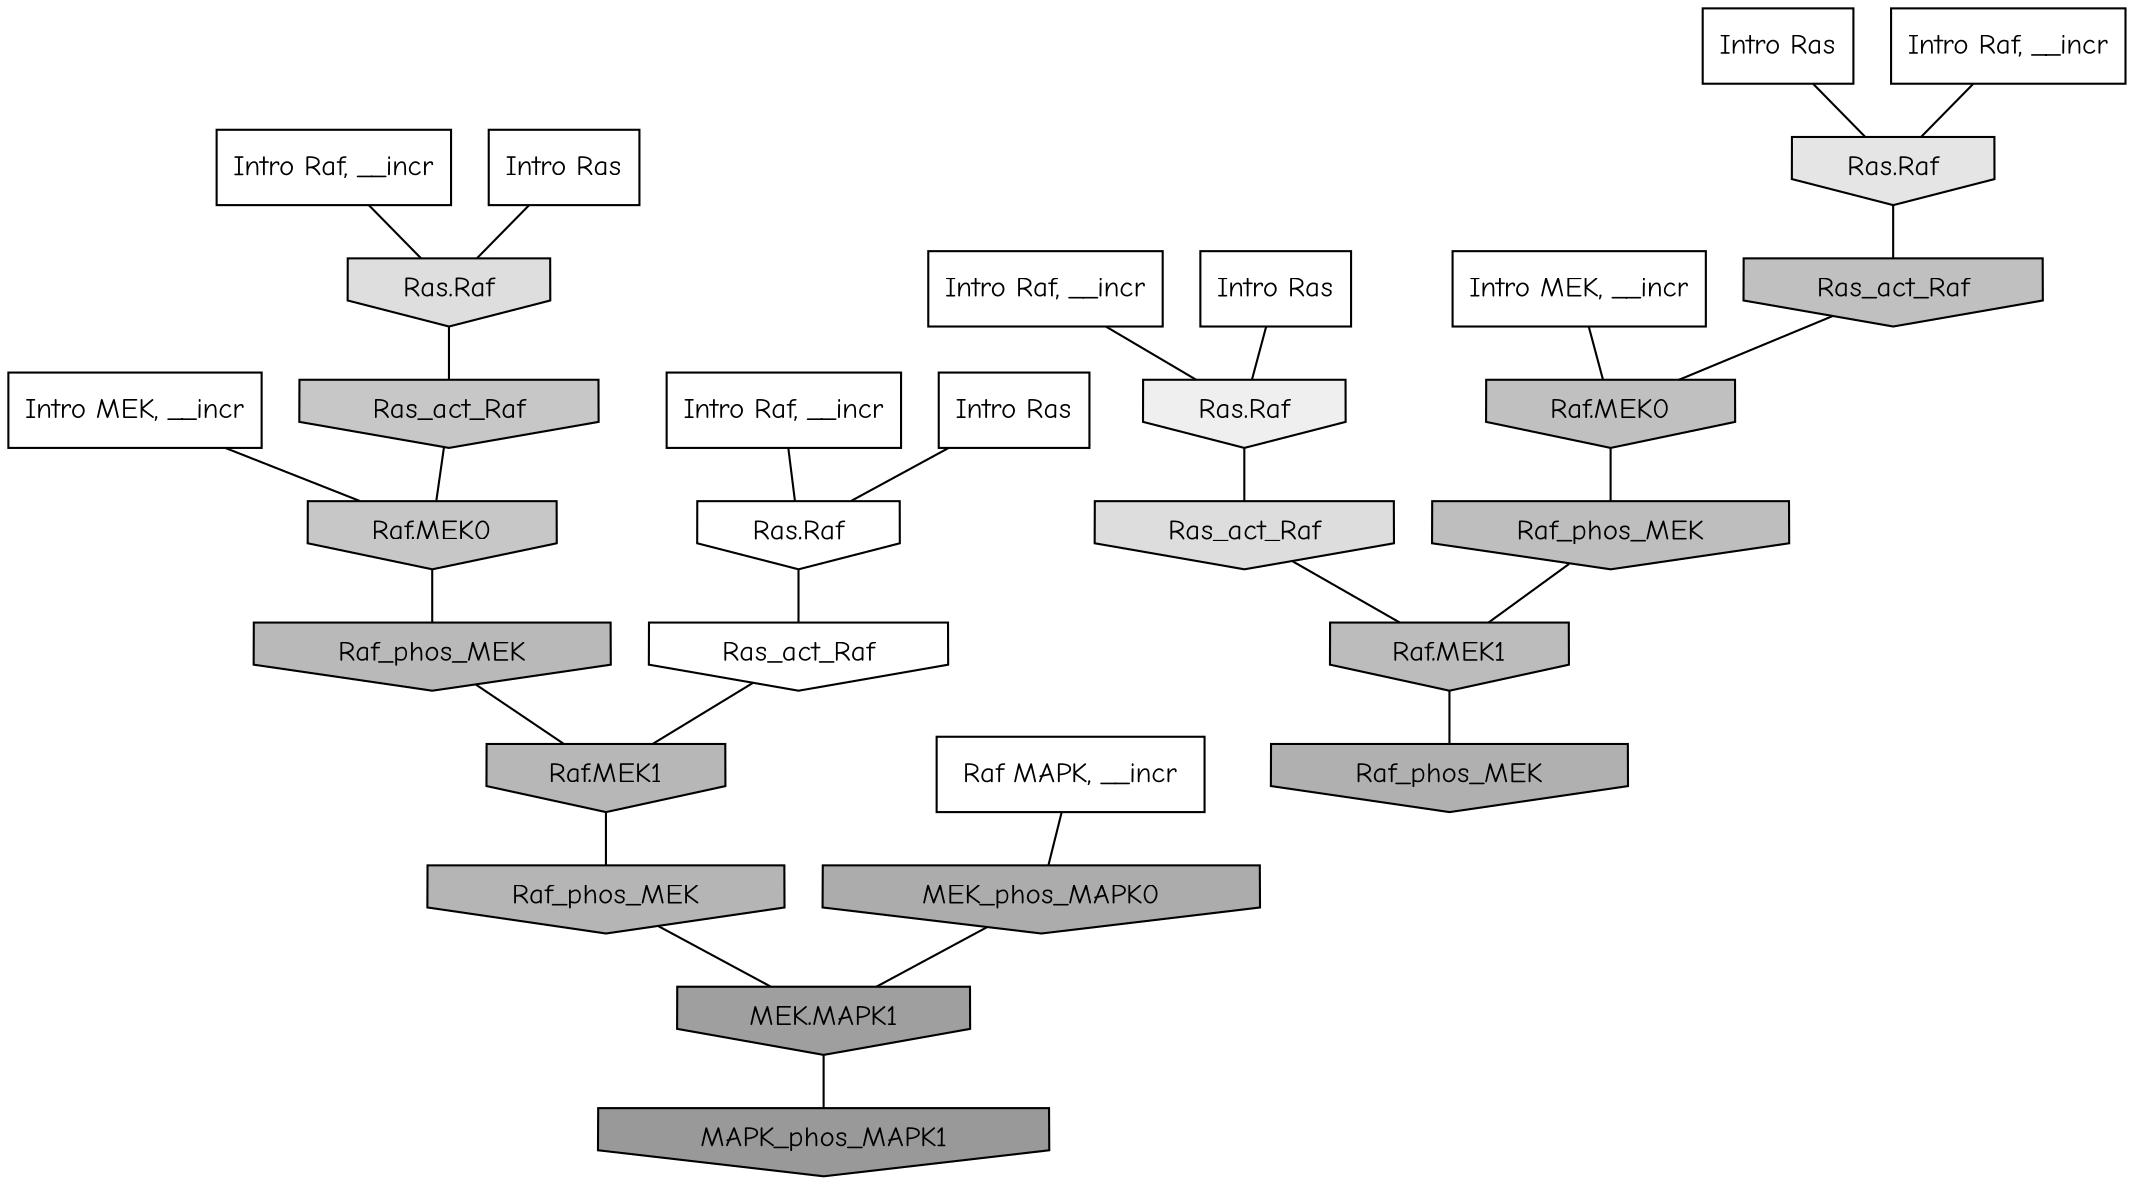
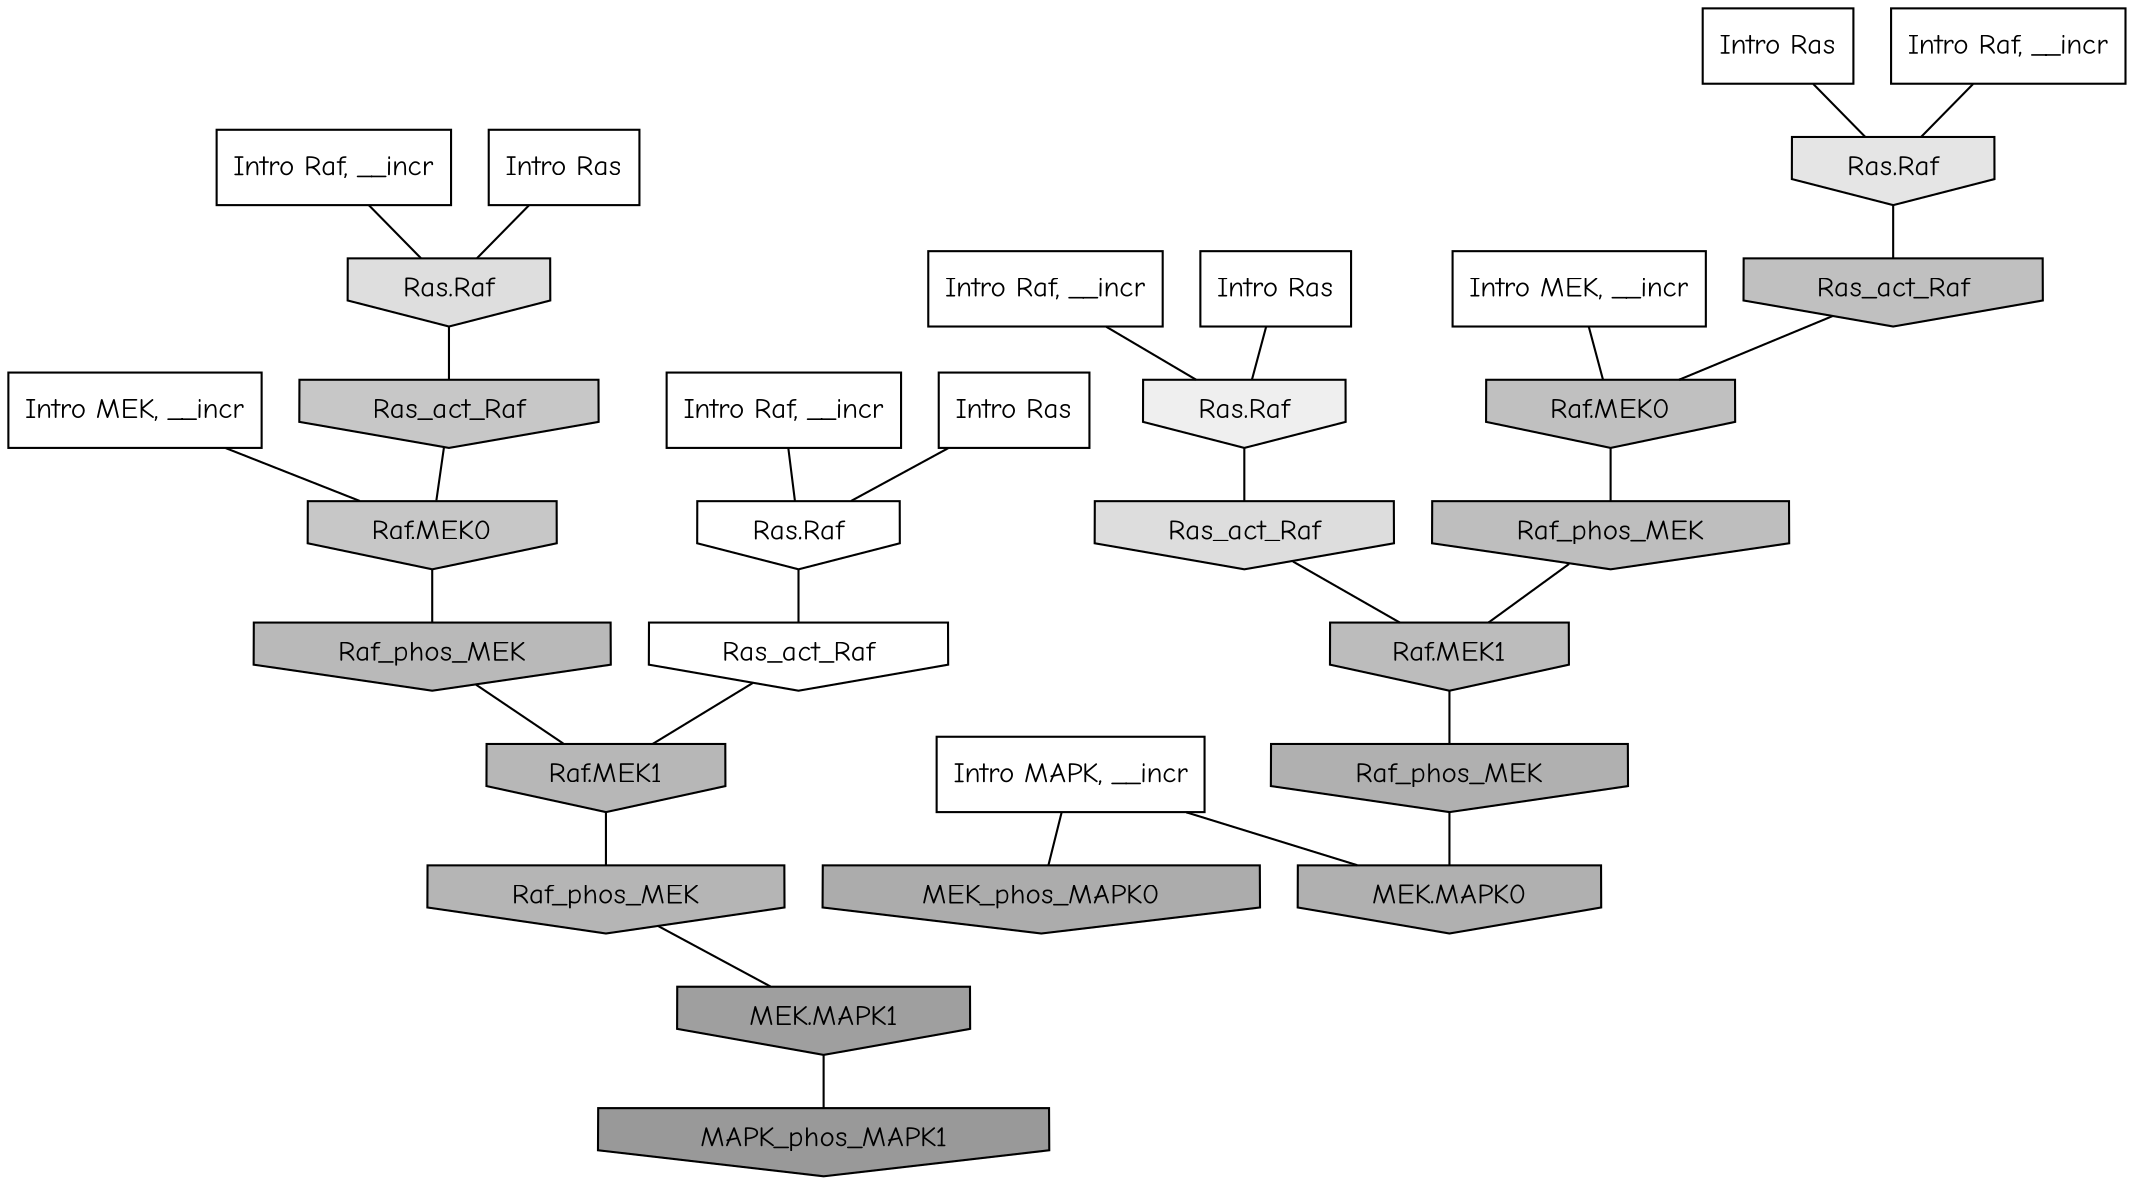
(1071, 774) -> (1071, 774)
none -> (1449, 896)
(932, 957) -> none
